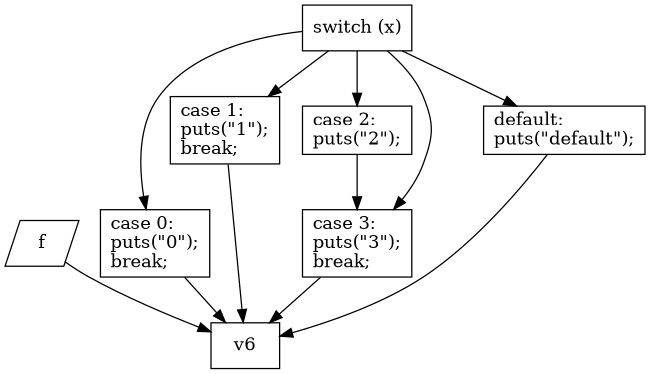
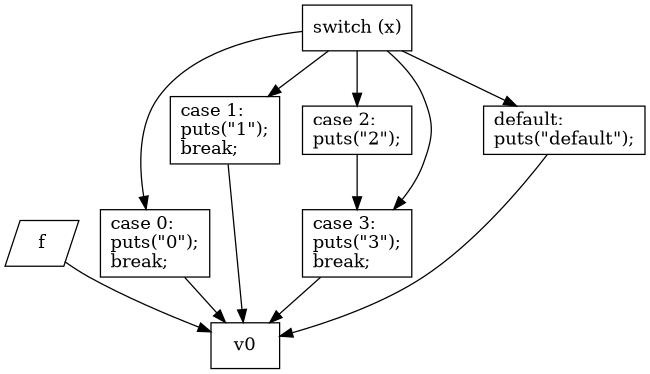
(245, 346) -> (245, 346)
